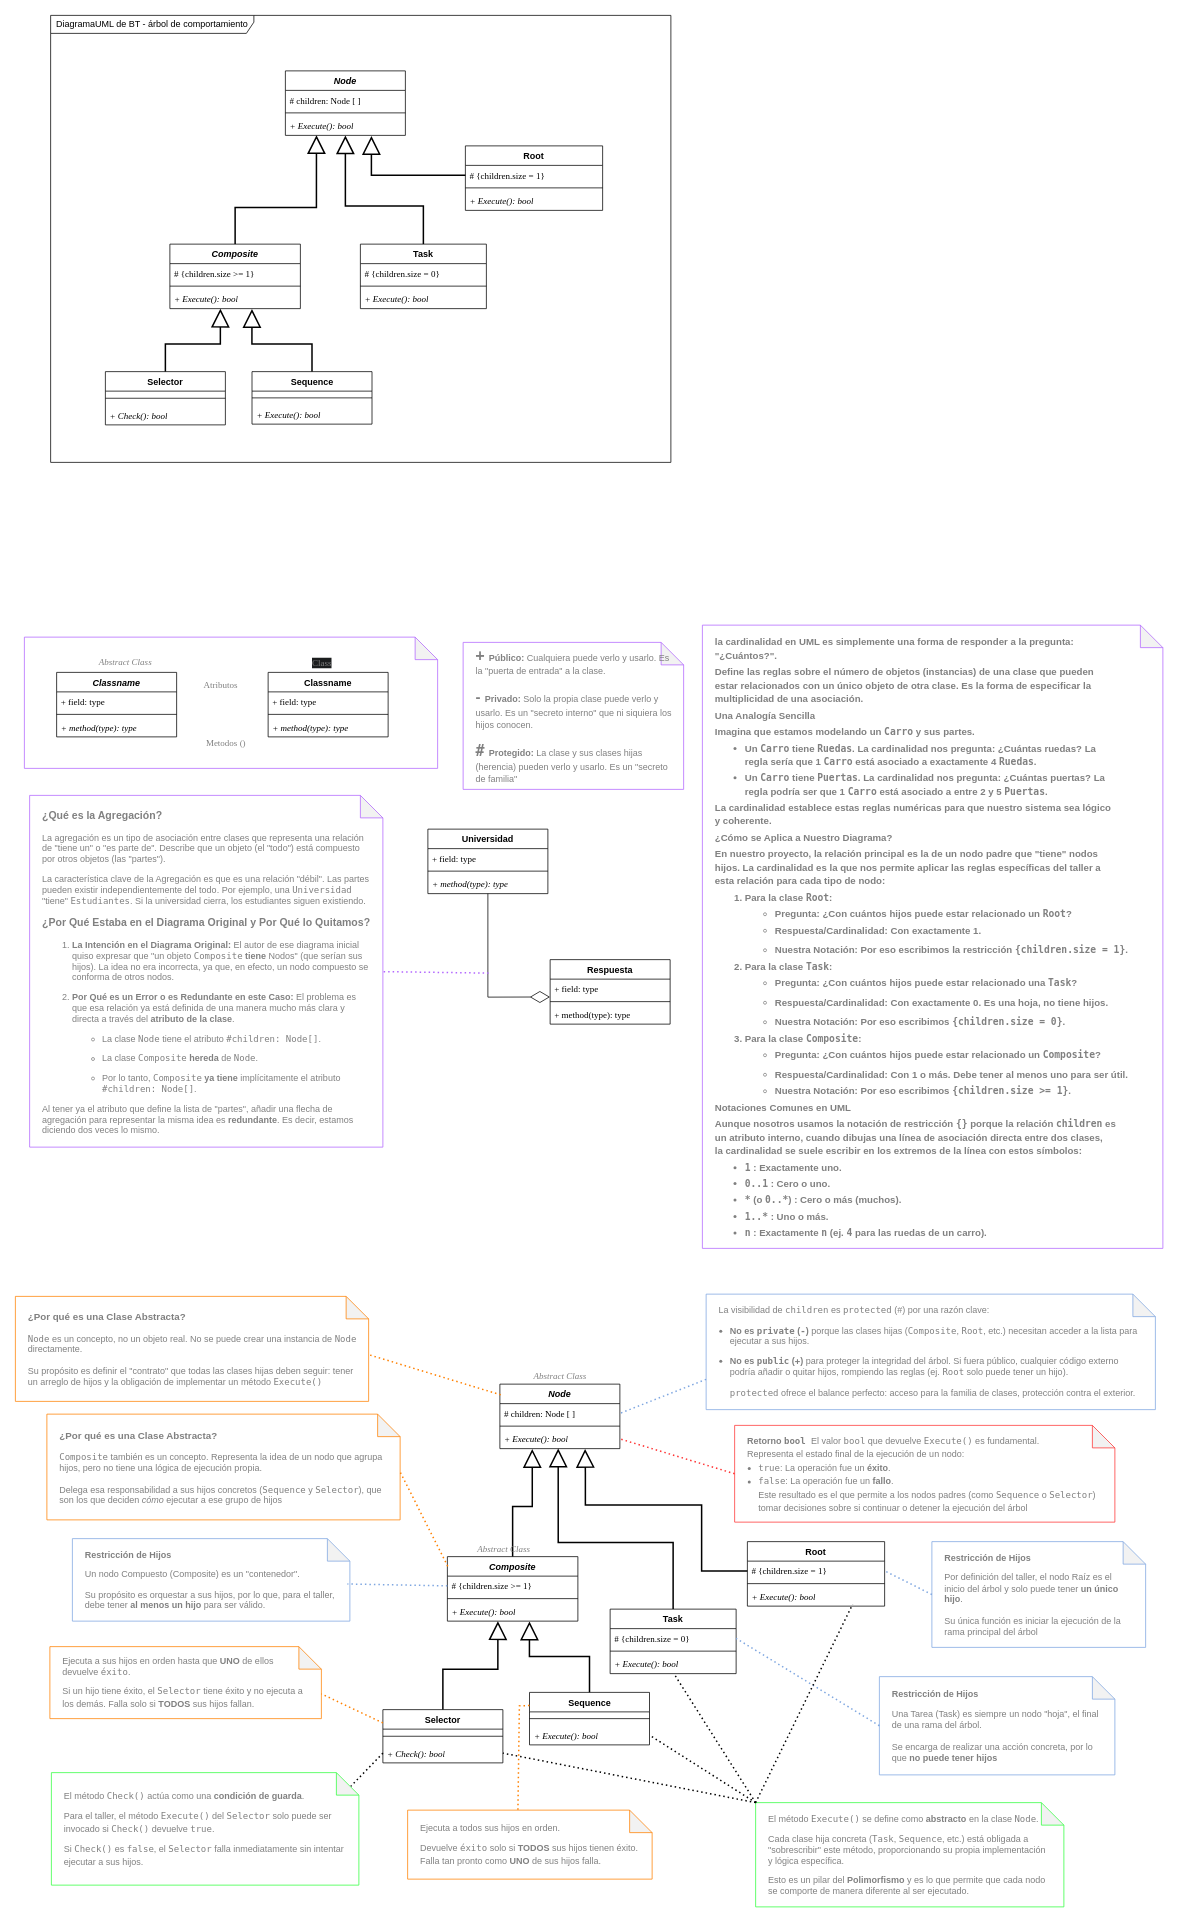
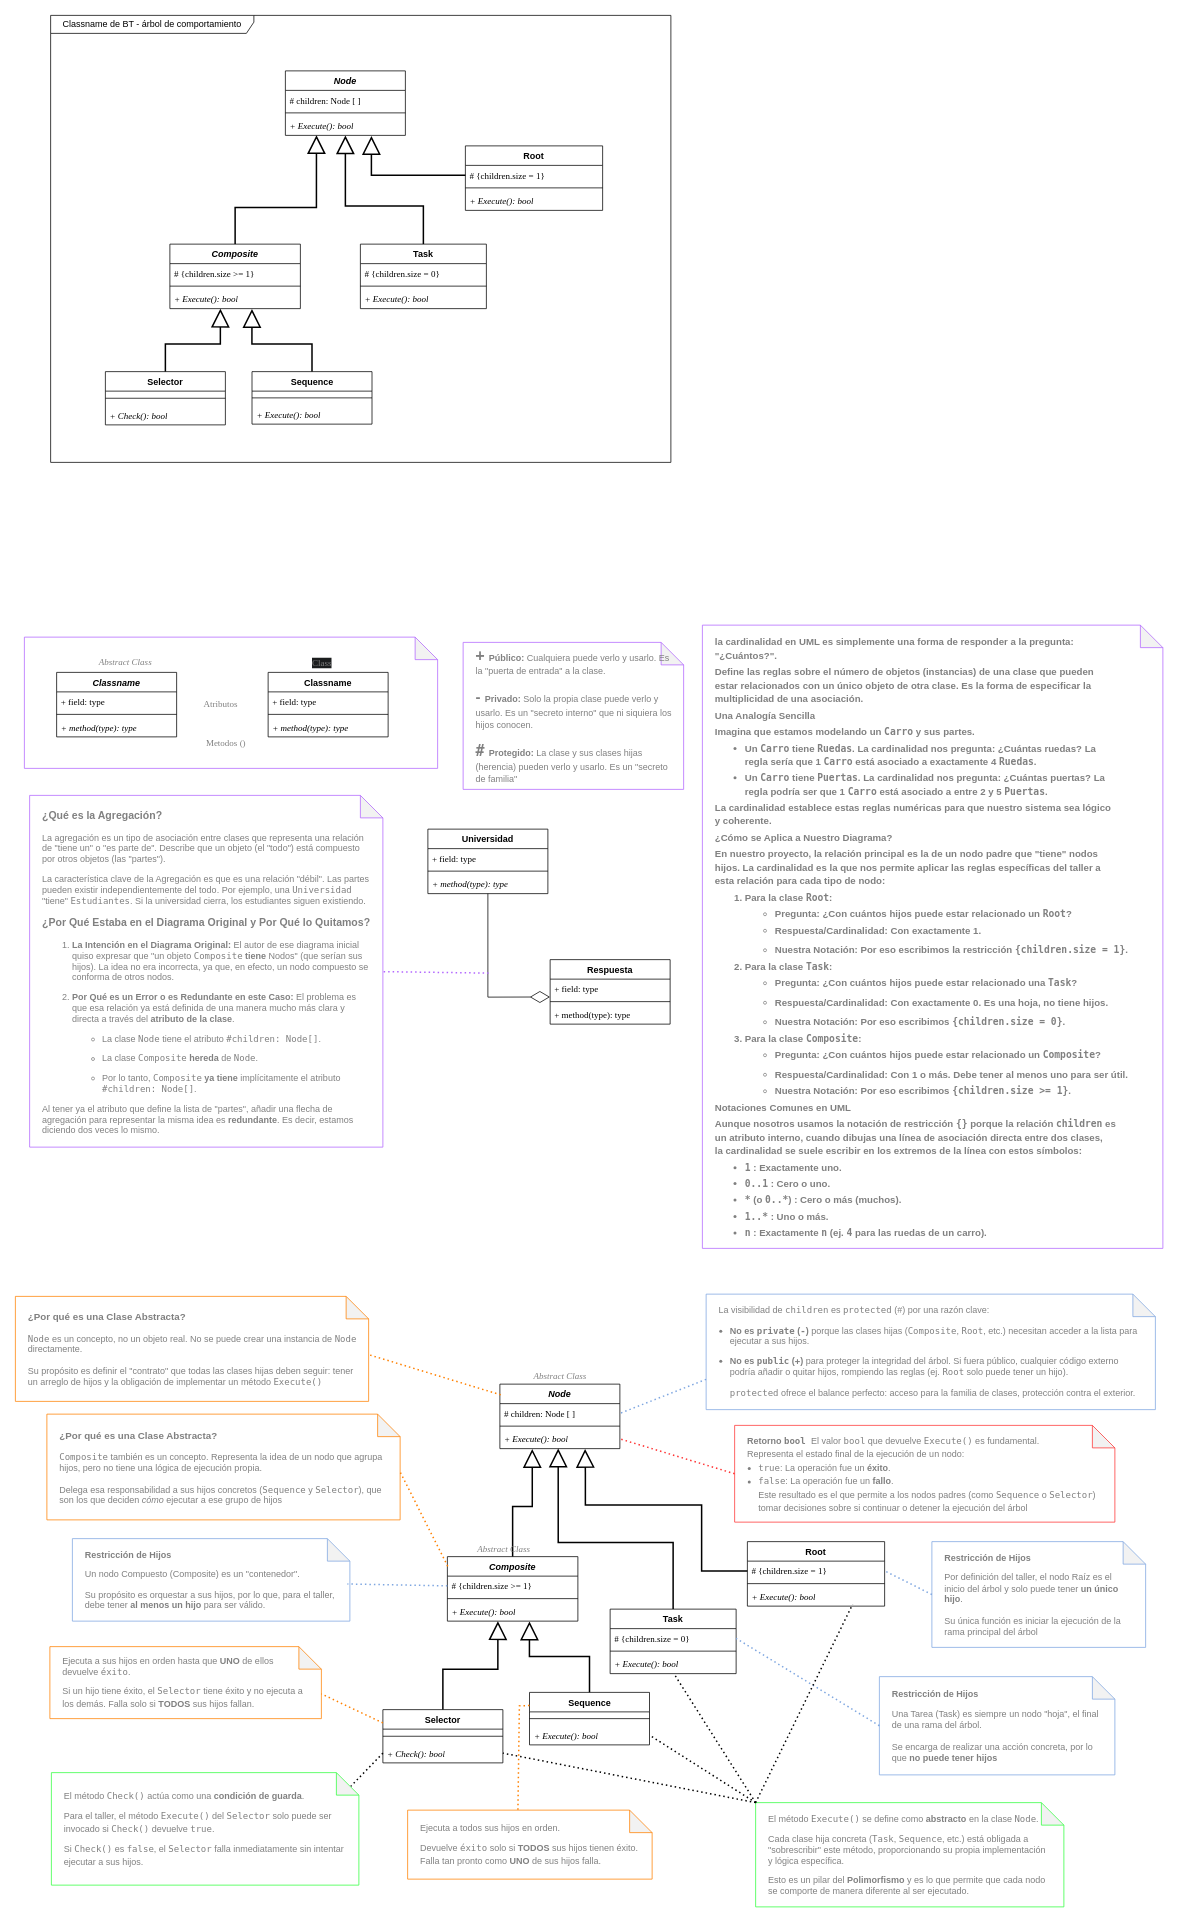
(152, 24) -> (152, 24)
(221, 685) -> (221, 704)
